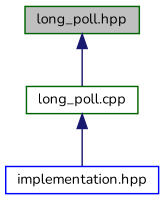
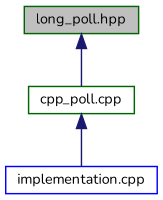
(82, 100) -> (81, 100)
(82, 180) -> (81, 180)
